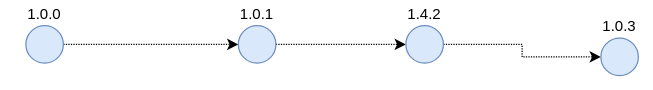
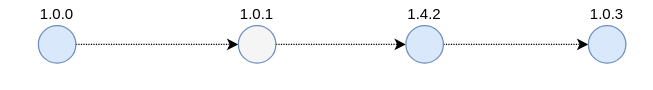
(44, 44) -> (57, 44)
(257, 44) -> (257, 44)
(619, 57) -> (607, 44)
